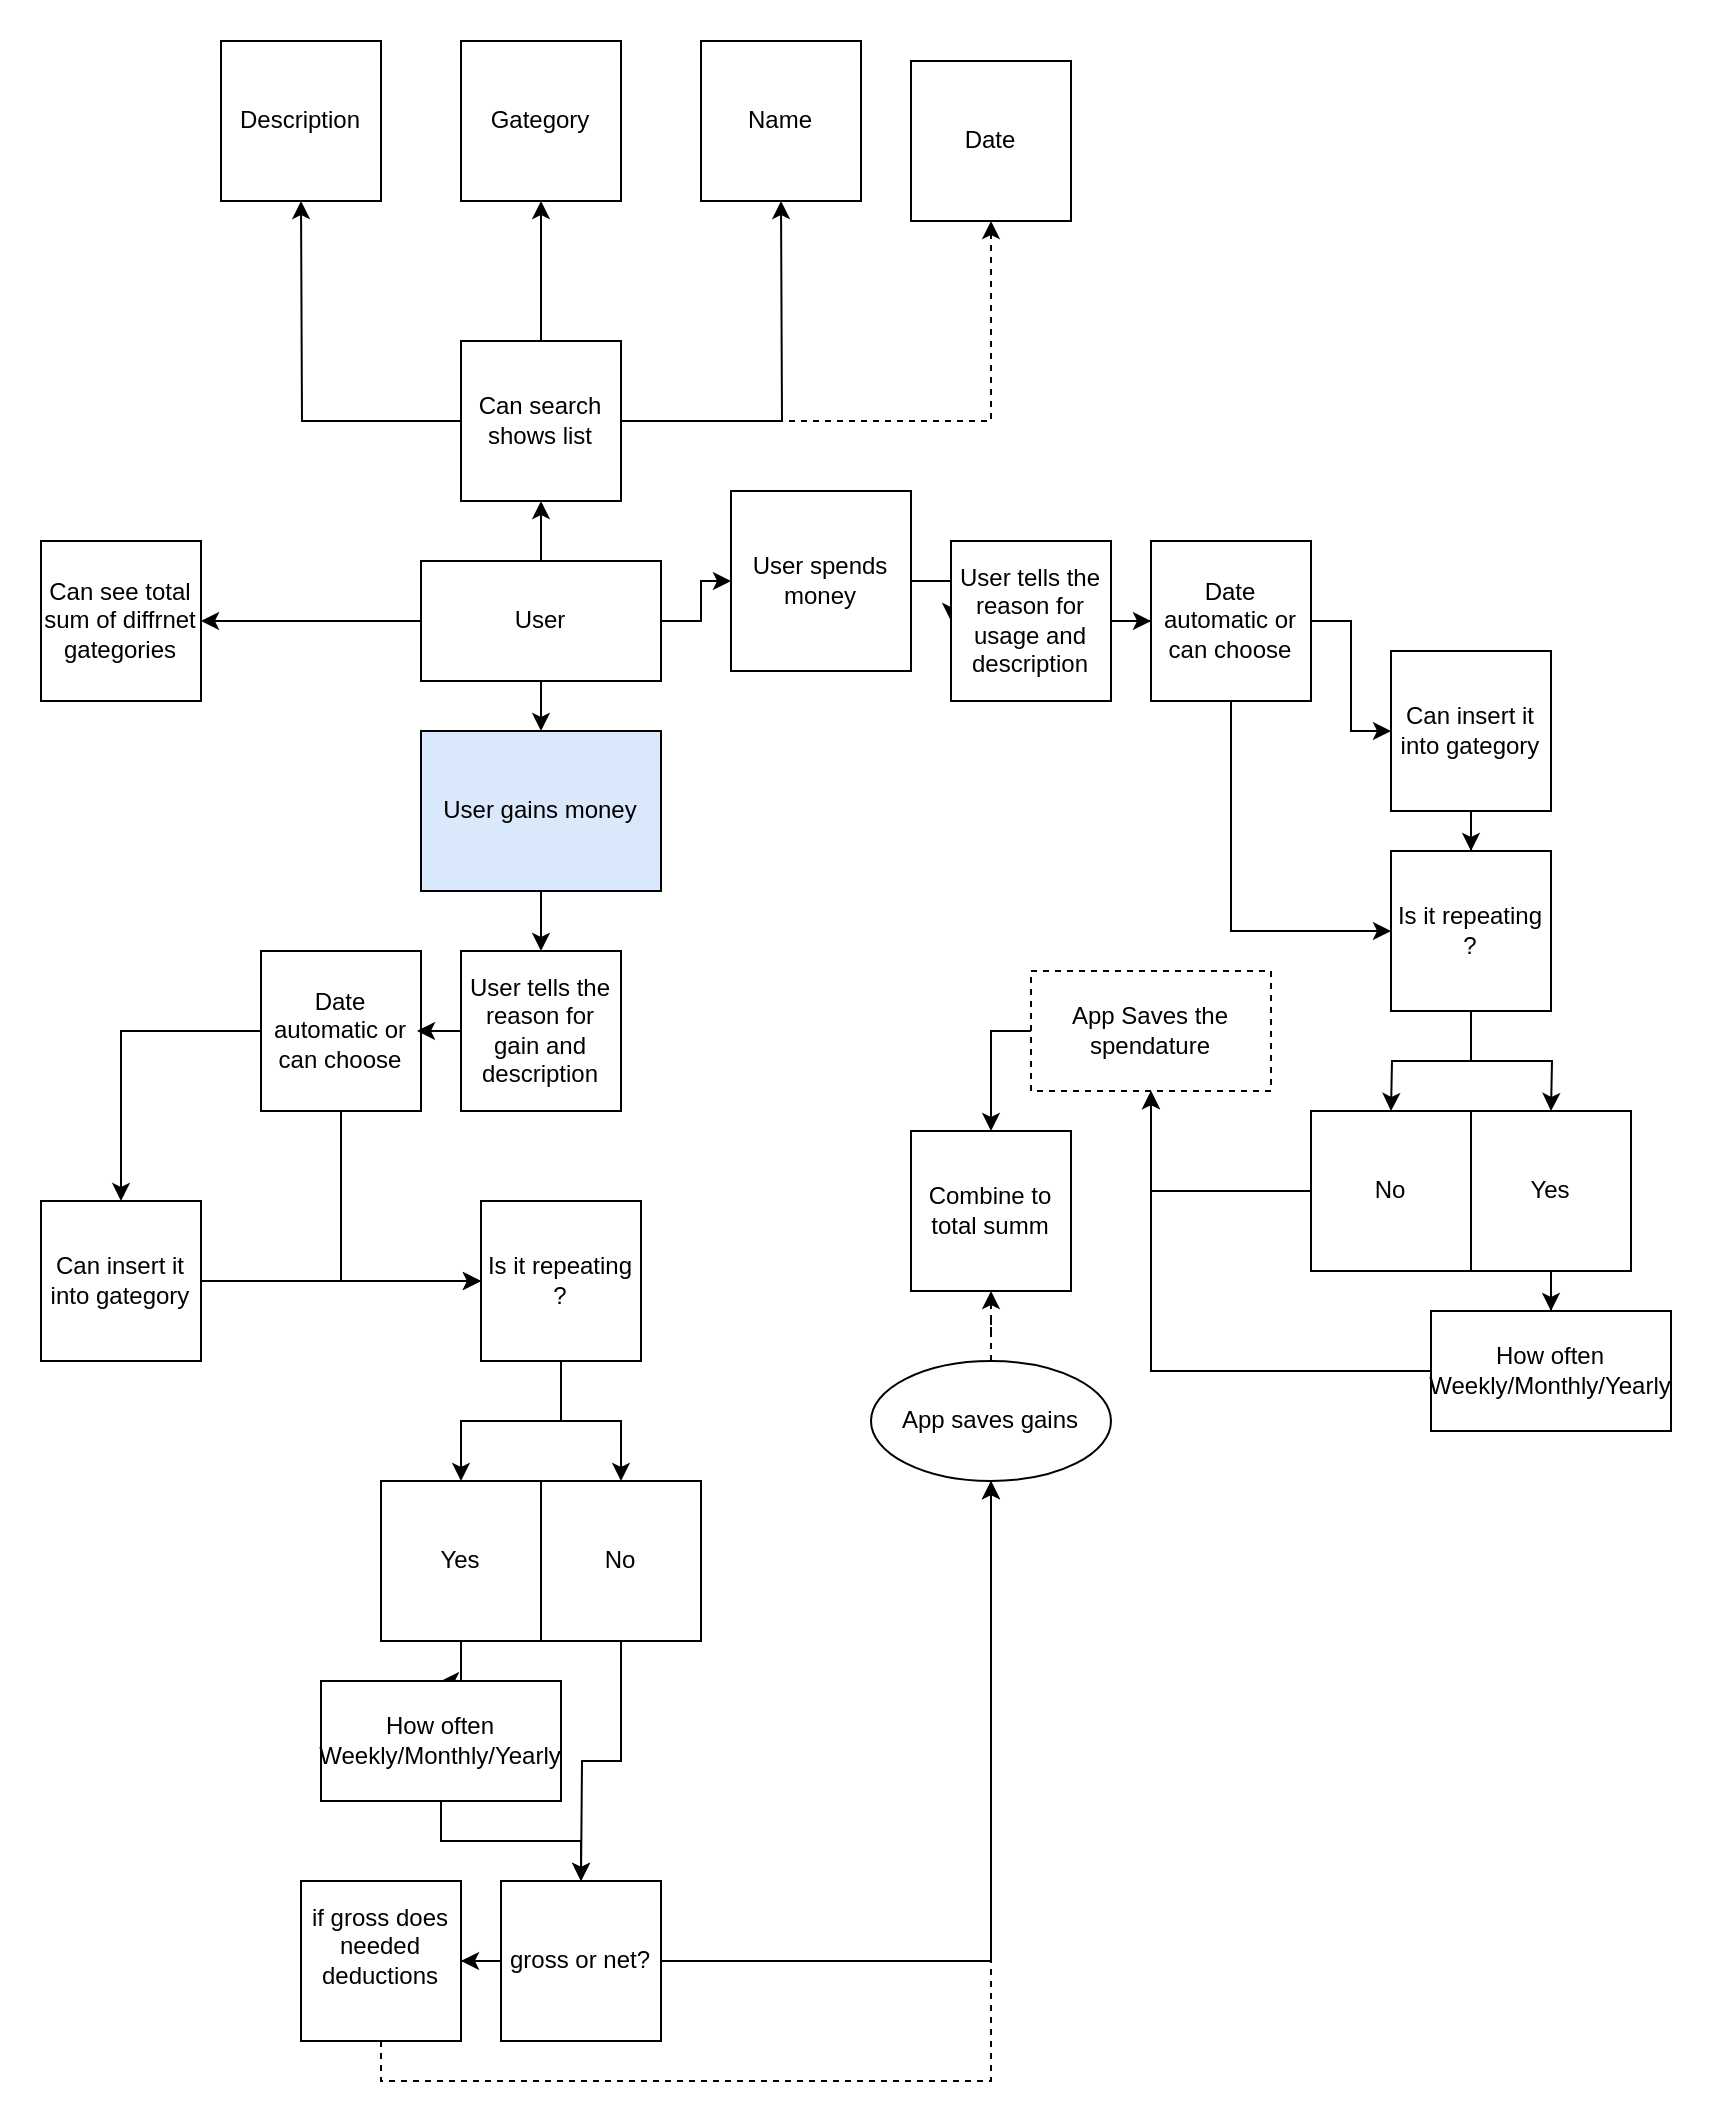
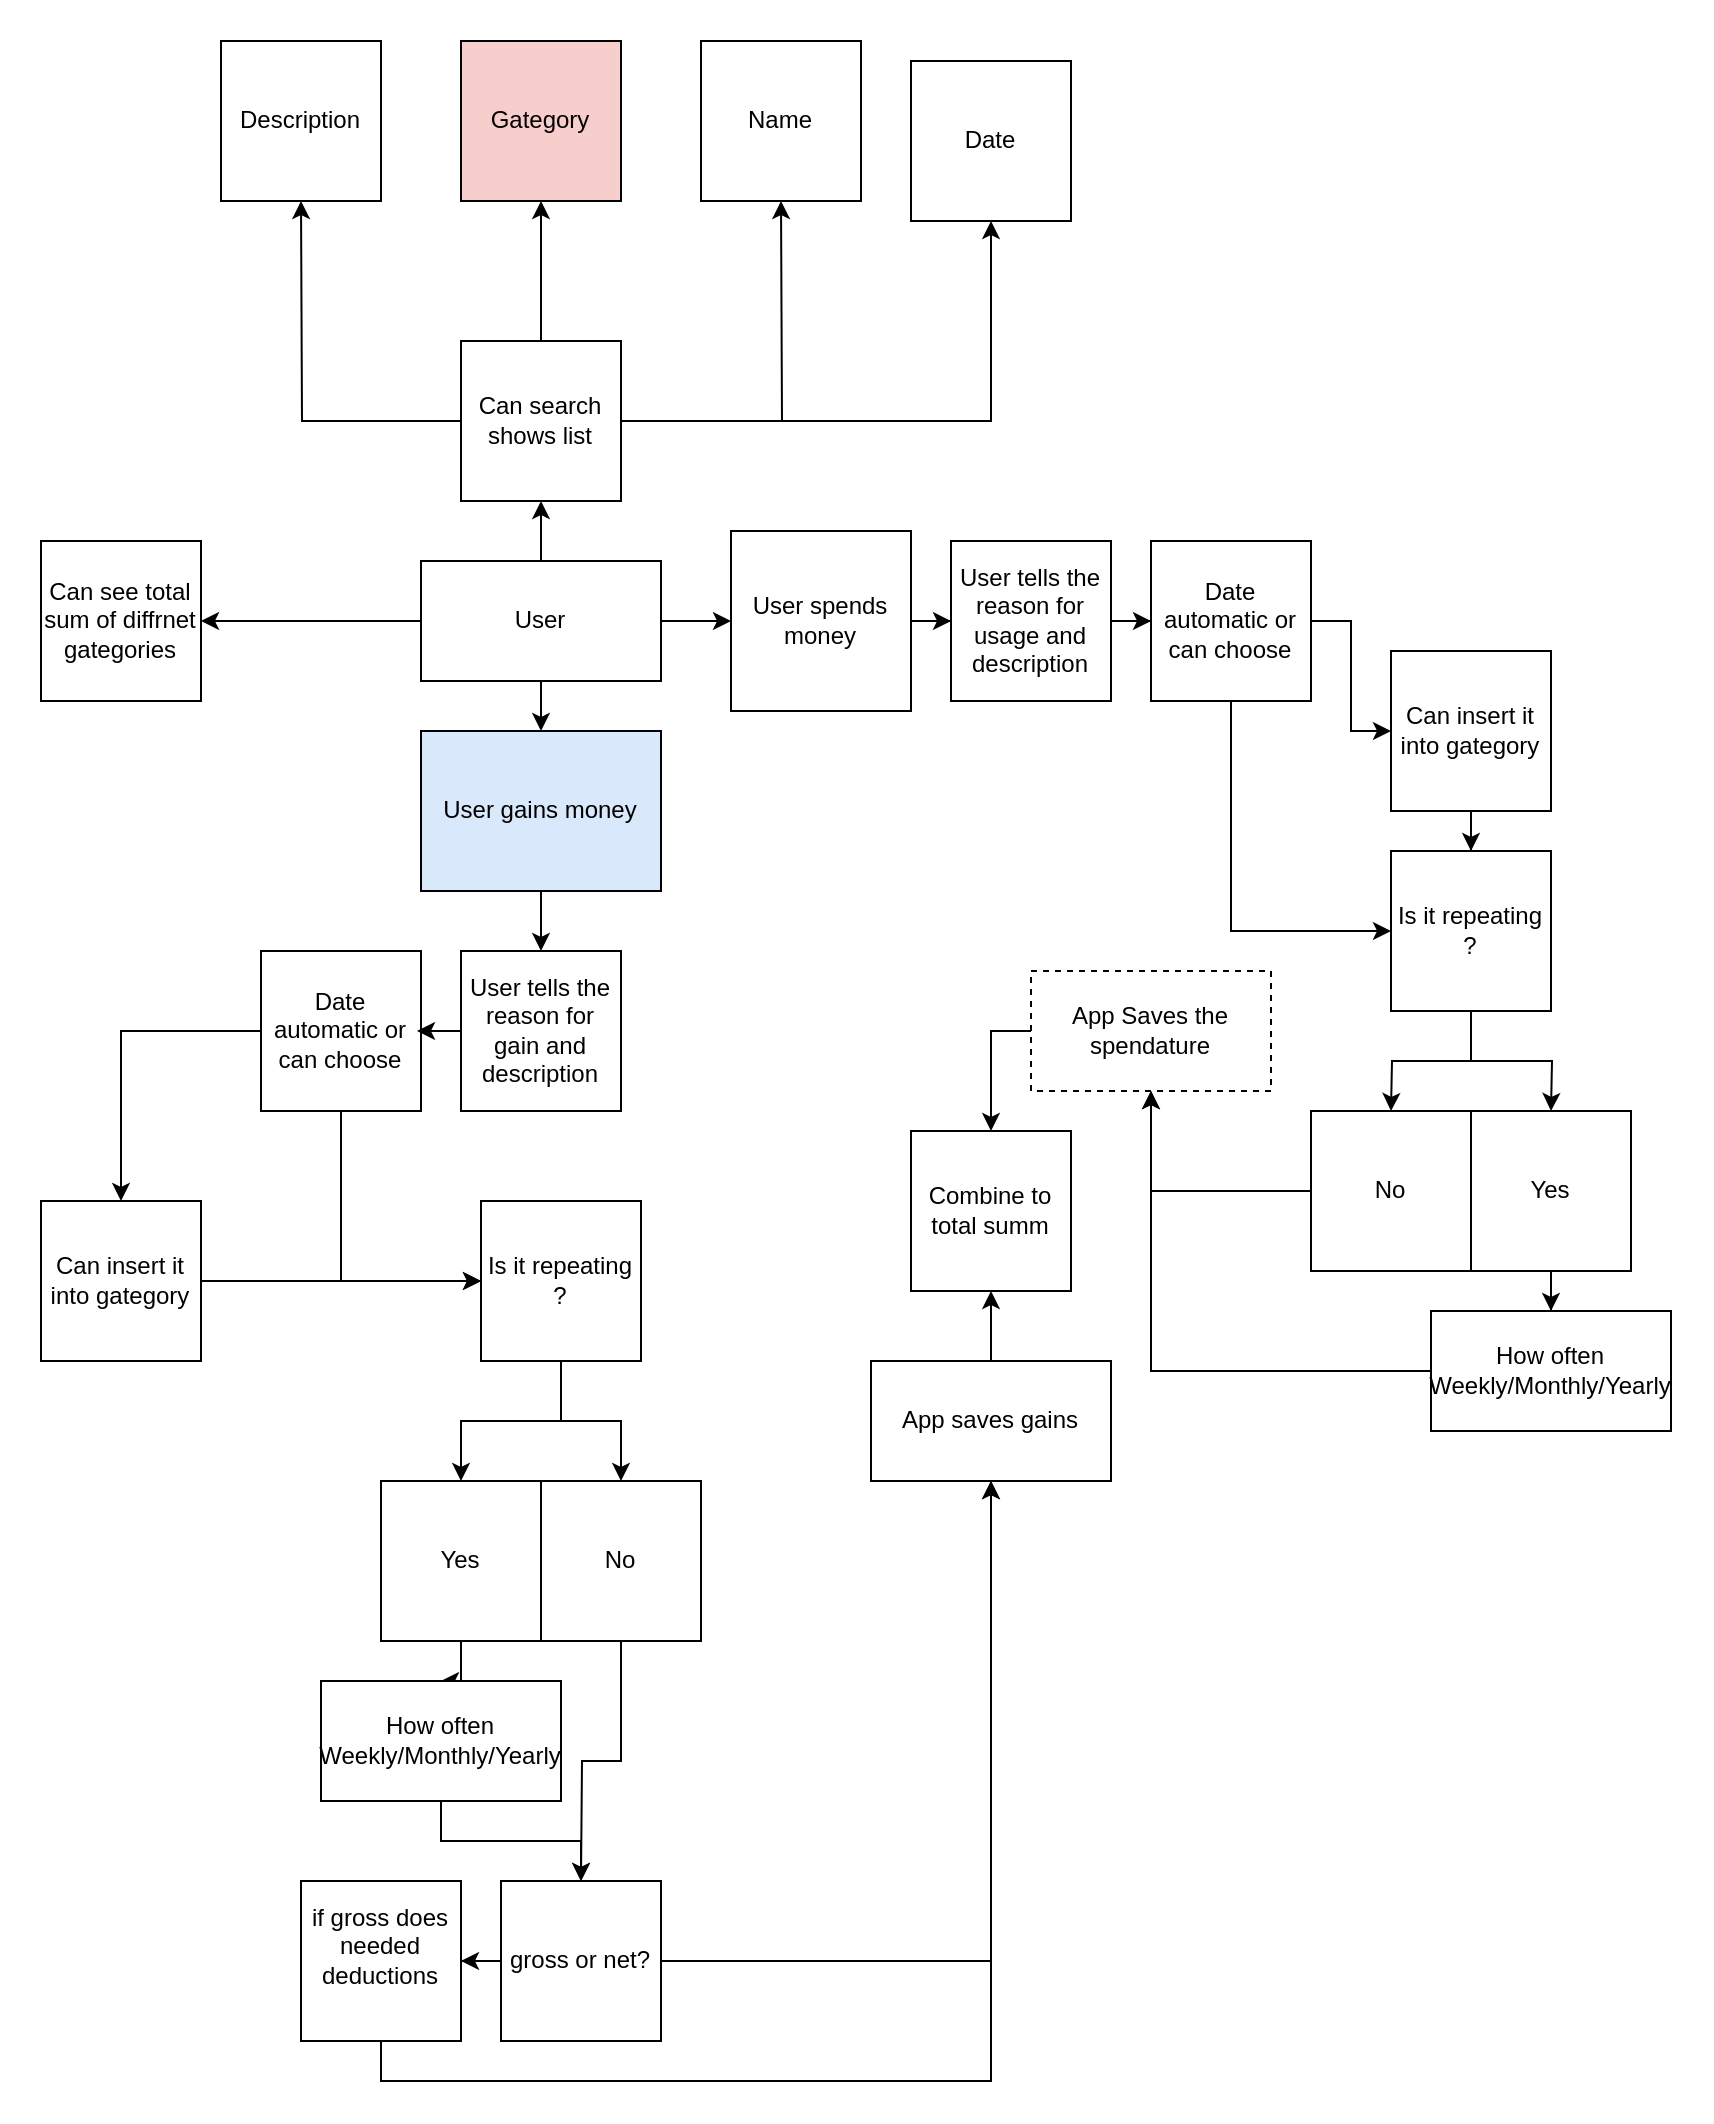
(541, 121) -> (541, 121)
(980, 421) -> (980, 421)
(821, 581) -> (821, 621)
(991, 1323) -> (991, 1323)
(991, 1421) -> (991, 1421)
(726, 2081) -> (726, 2081)
